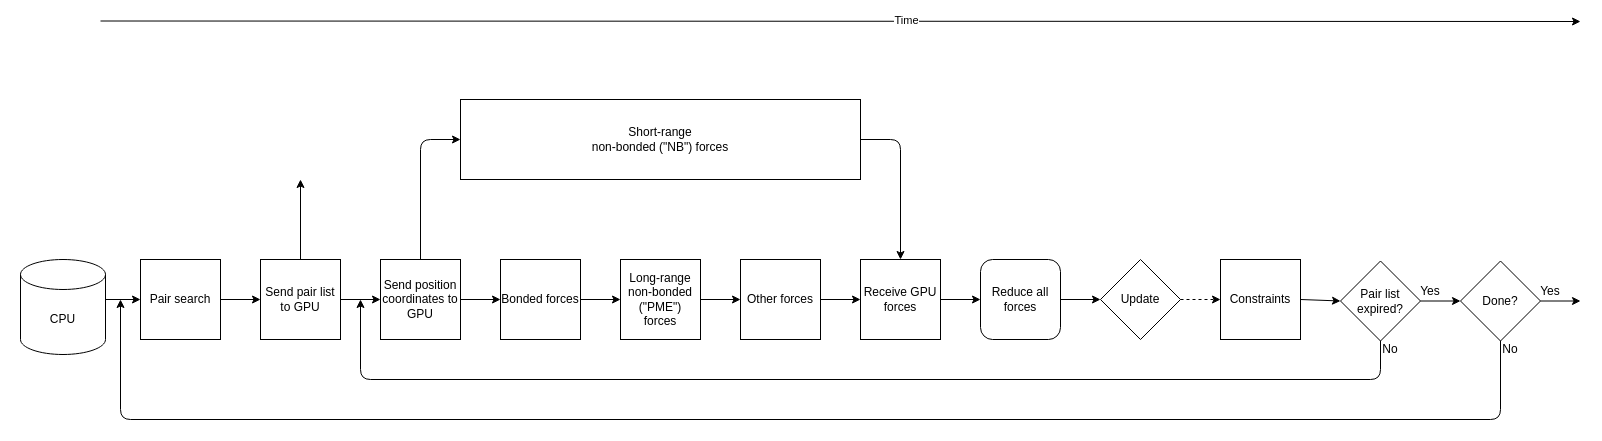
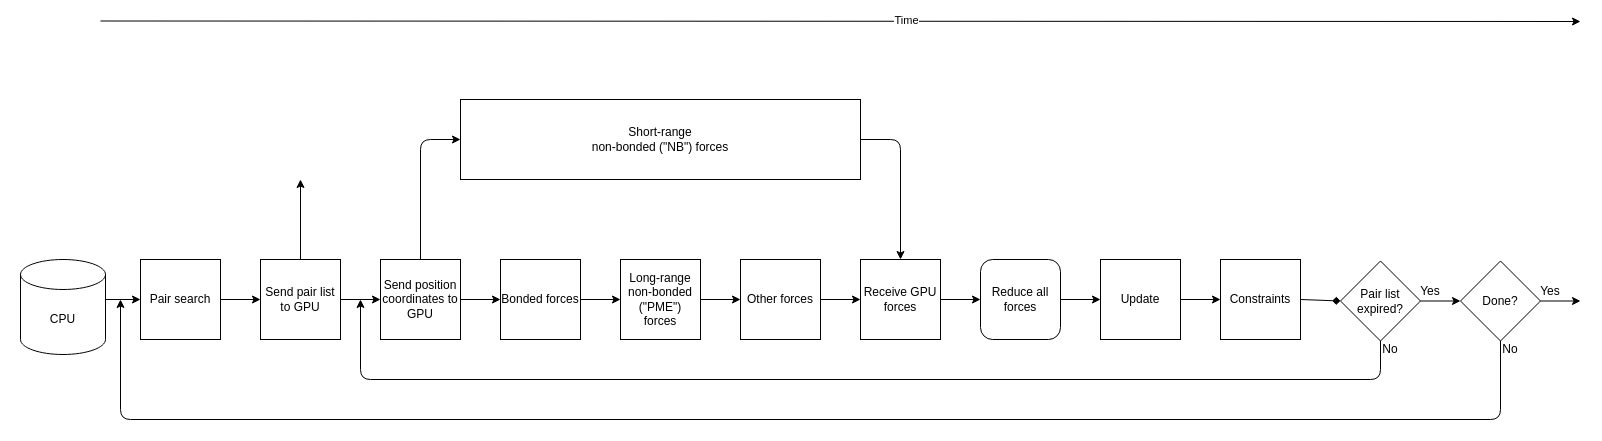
(1141, 300) -> (1141, 300)
(1196, 300) -> (1196, 300)
(1332, 301) -> (1331, 301)
